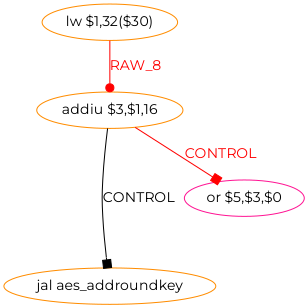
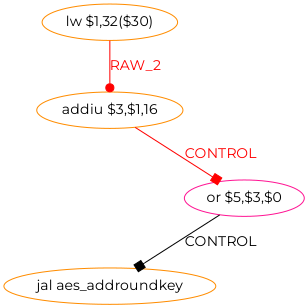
(136, 66) -> (136, 66)
(102, 193) -> (182, 239)
